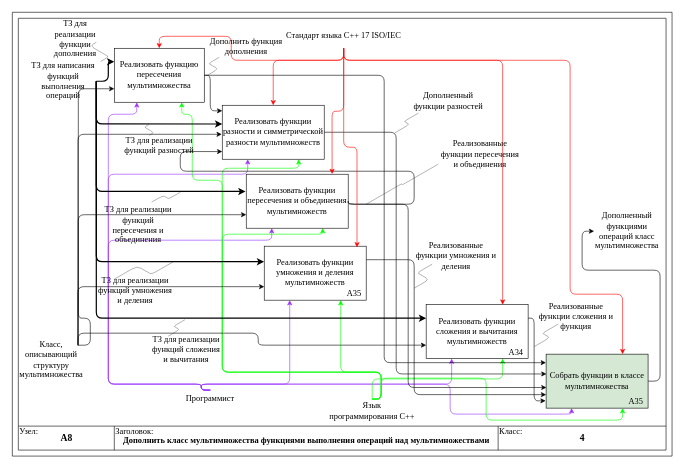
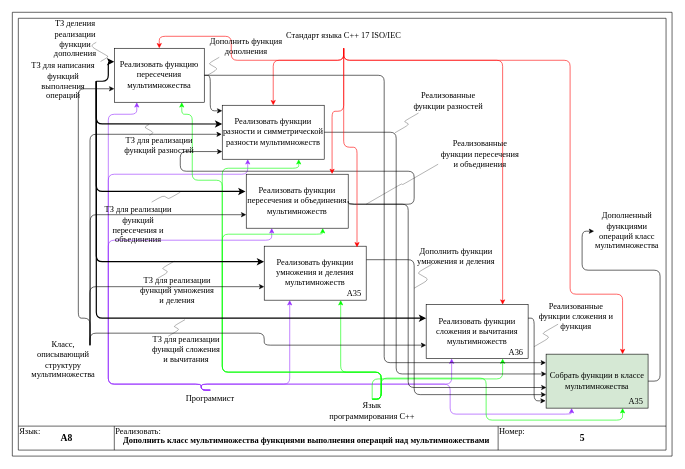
(75, 39) -> (75, 39)
(449, 101) -> (449, 101)
(456, 257) -> (456, 257)
(135, 291) -> (177, 291)
(516, 353) -> (516, 353)
(51, 360) -> (63, 360)
(29, 432) -> (29, 432)
(135, 432) -> (139, 432)
(511, 432) -> (511, 432)
(583, 438) -> (583, 438)
